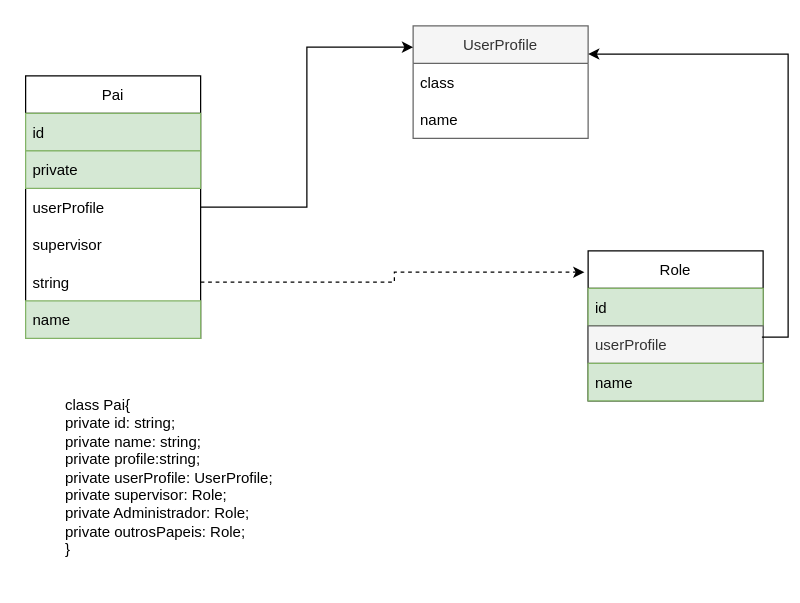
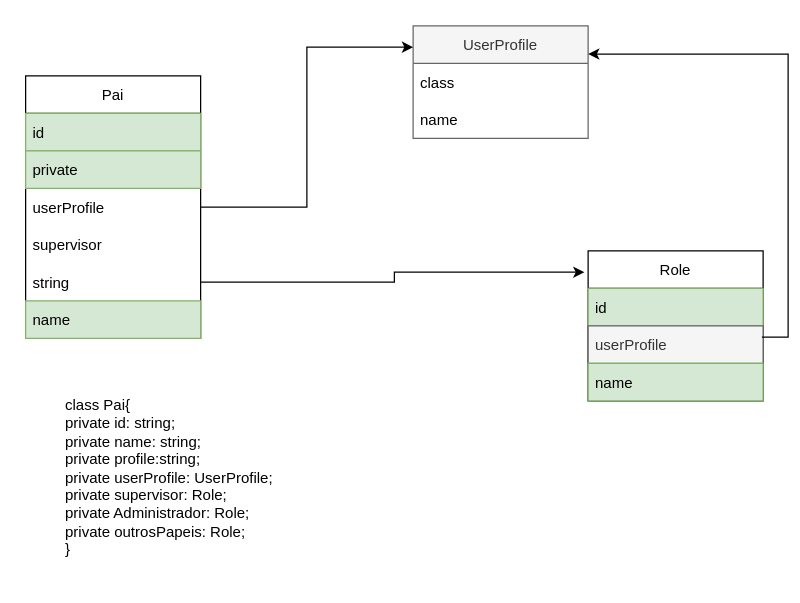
(393, 282) -> (393, 282)
